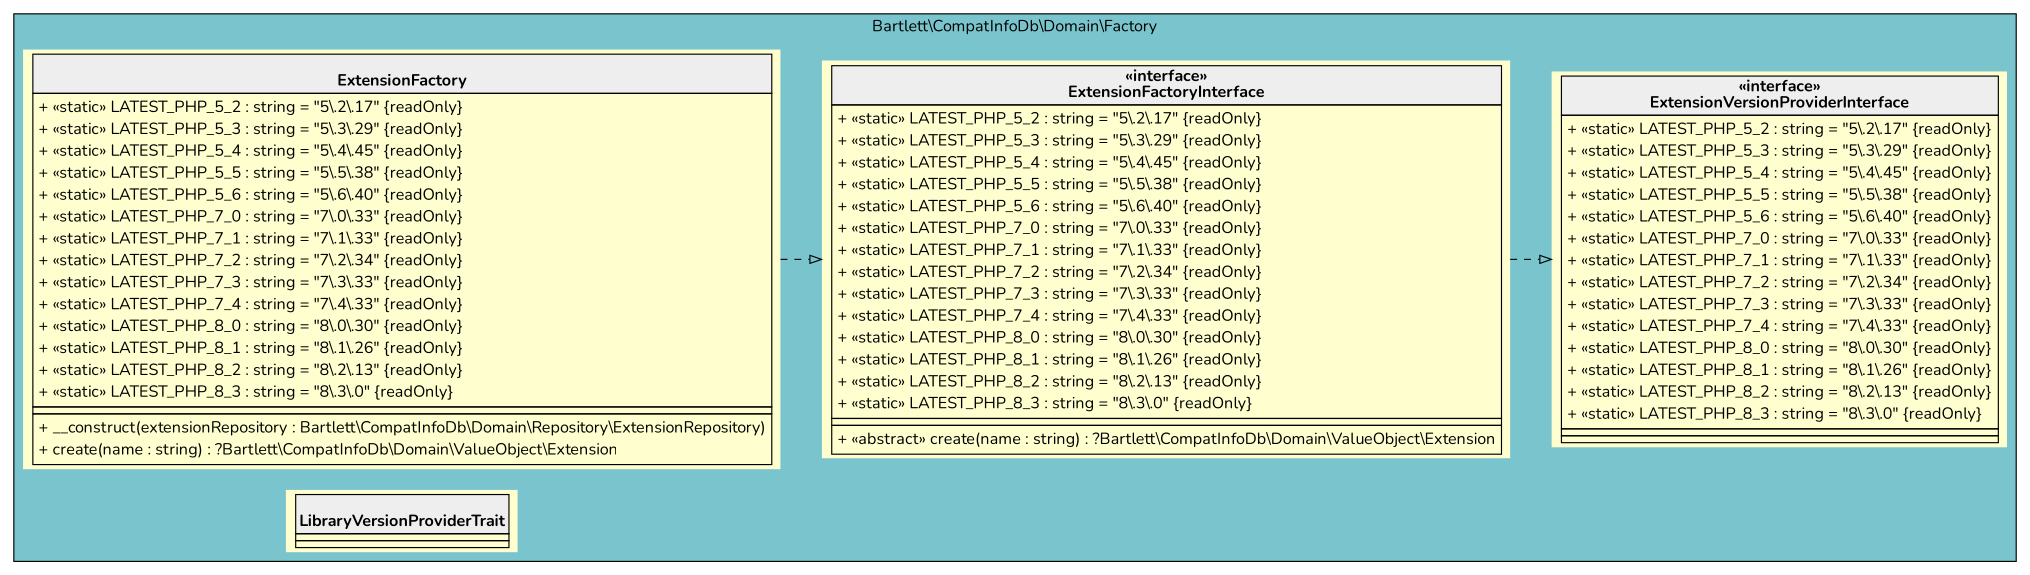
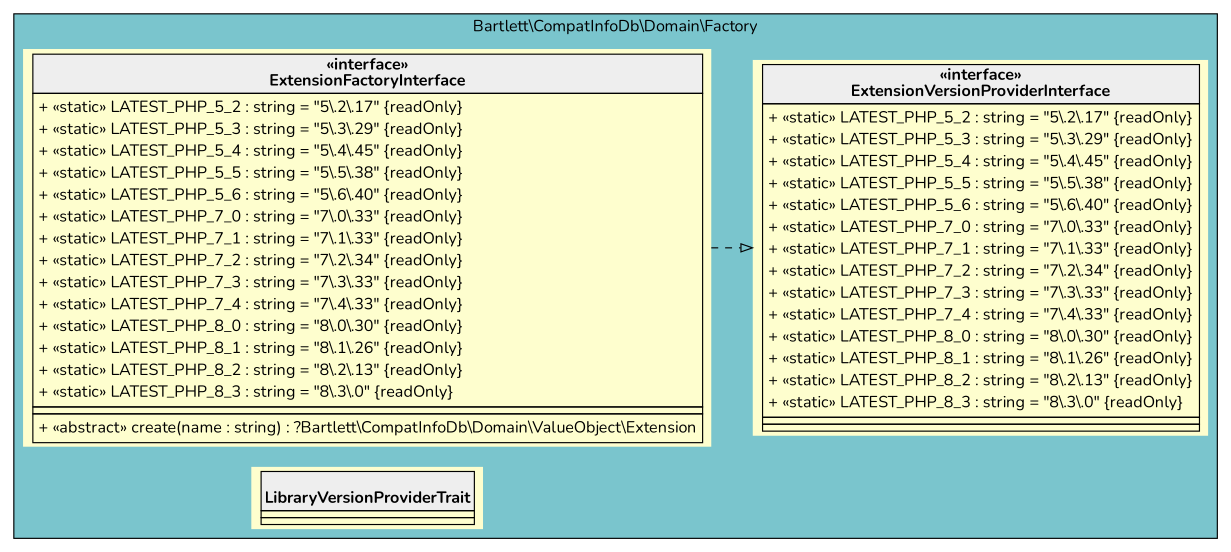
(402, 259) -> none
